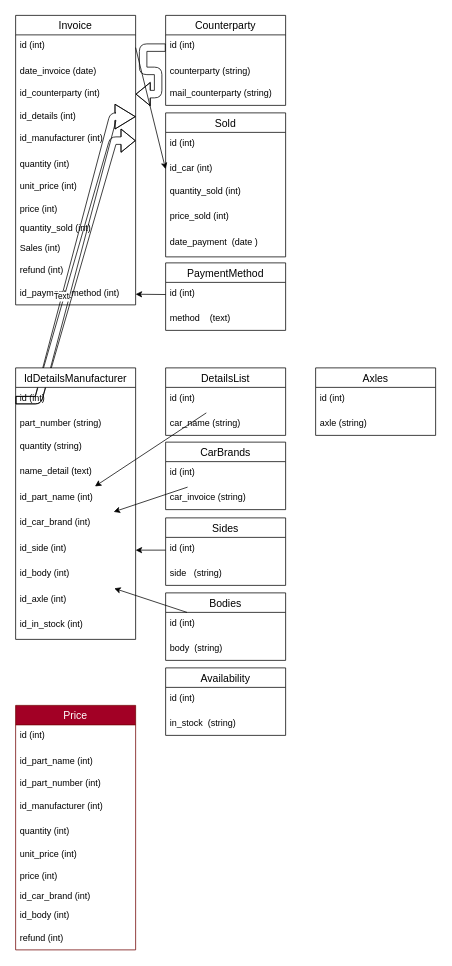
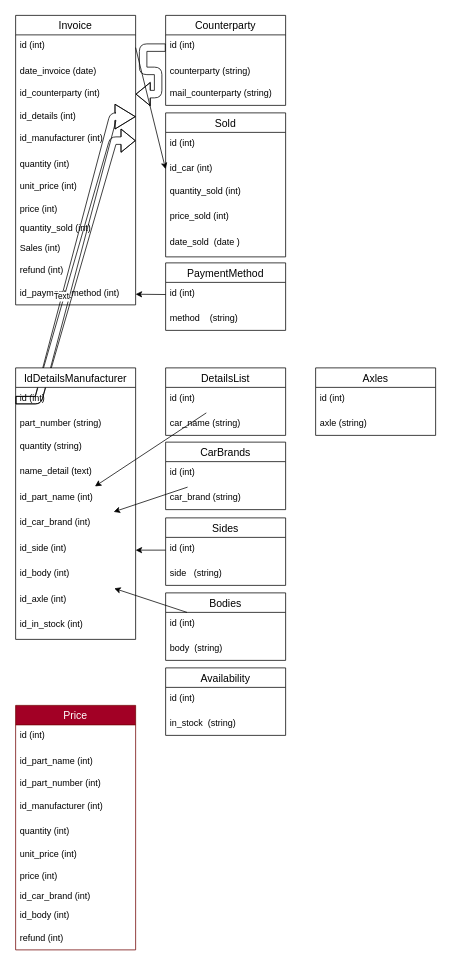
(220, 242) -> (211, 242)
(207, 318) -> (211, 318)
(216, 497) -> (214, 497)
